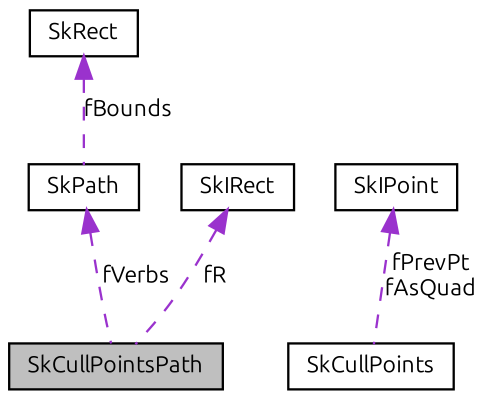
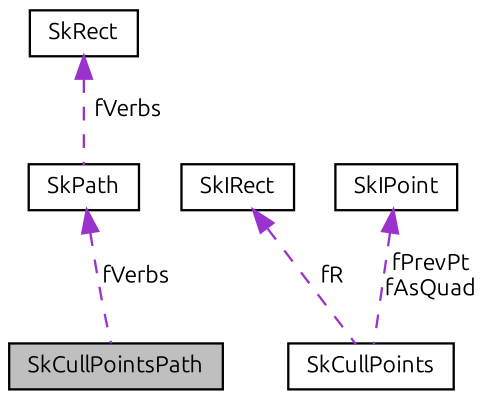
(129, 110) -> (129, 110)
(180, 290) -> (312, 286)
